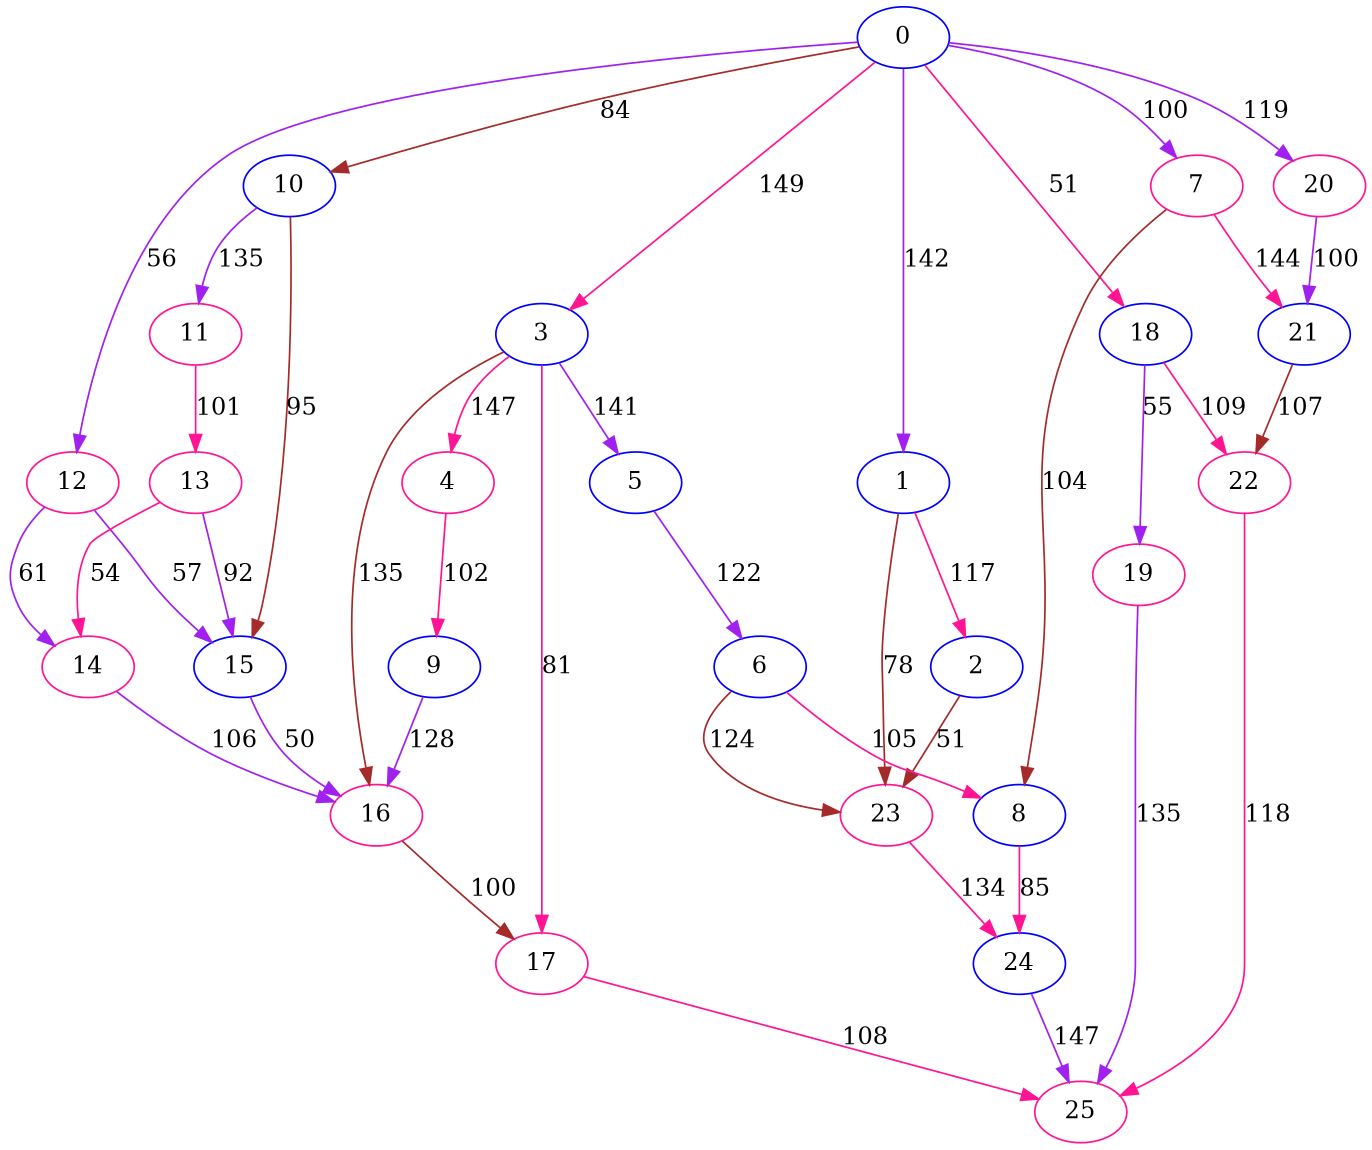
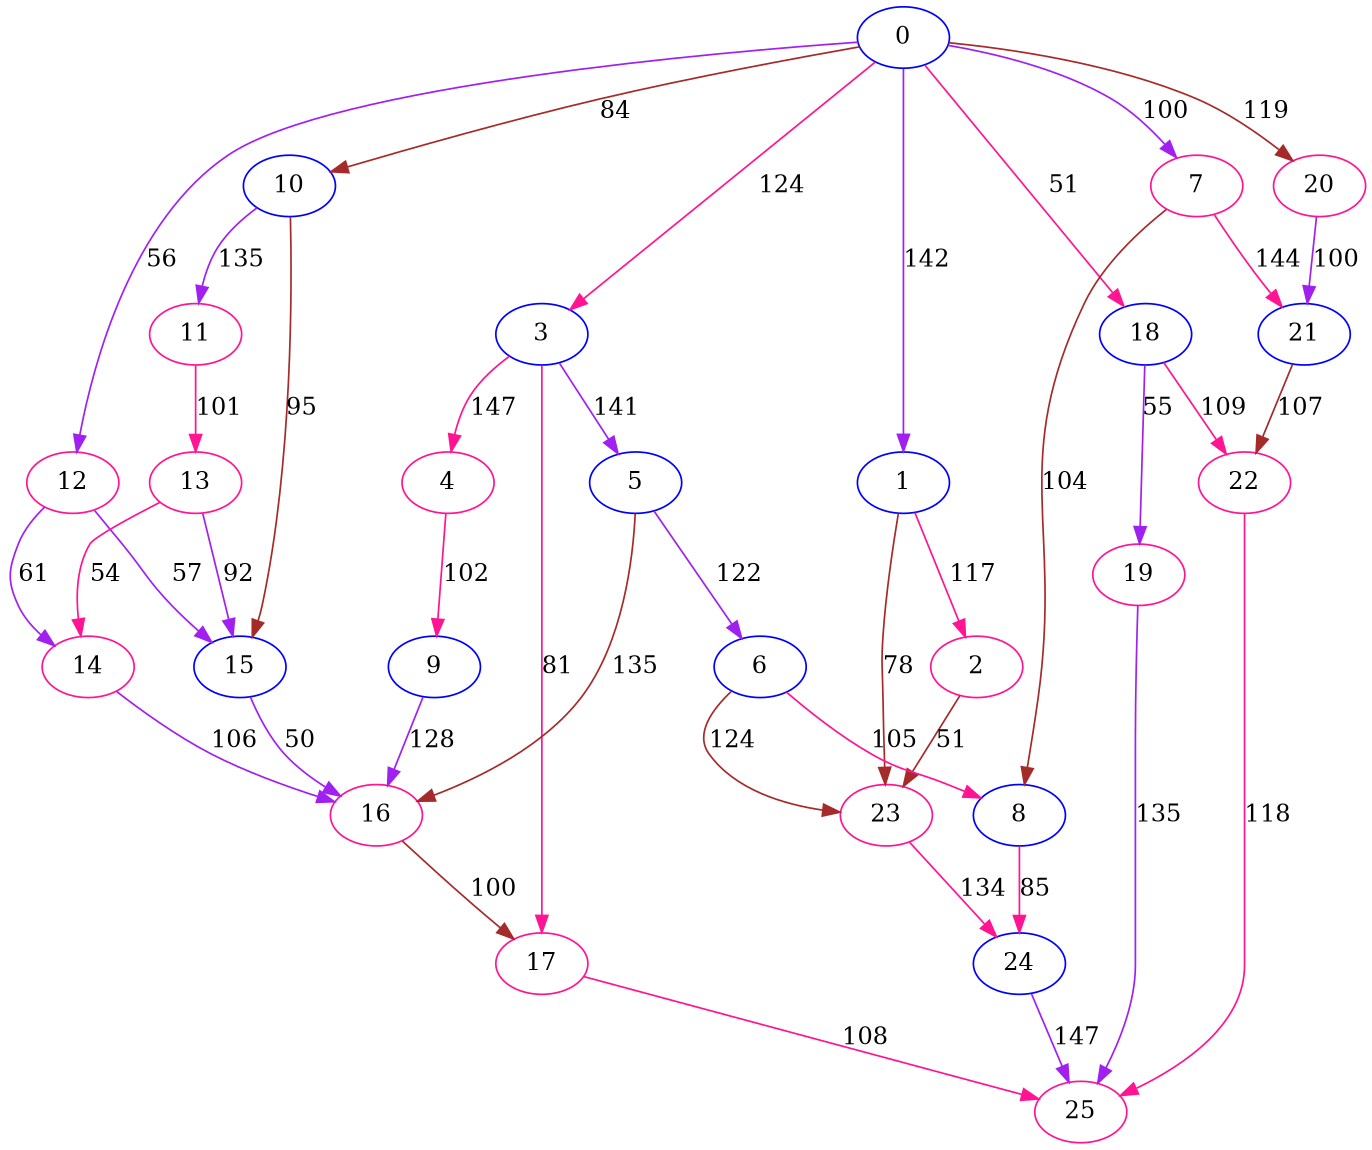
(1122, 73) -> (1122, 73)
(782, 186) -> (782, 186)
(361, 530) -> (585, 691)
(977, 667) -> (977, 667)
